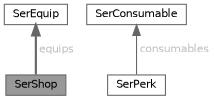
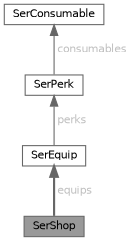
none -> (54, 126)
